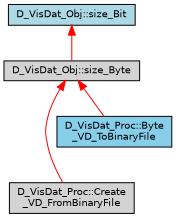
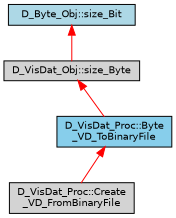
(72, 15) -> (72, 15)
(46, 136) -> (90, 169)
